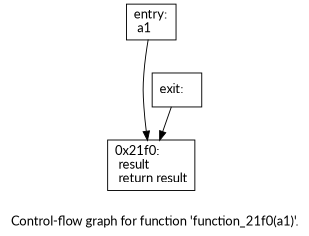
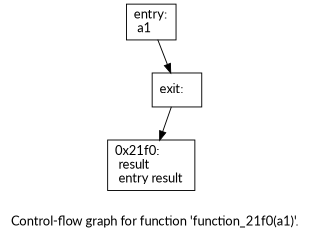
(143, 85) -> (163, 52)
(151, 179) -> (149, 179)
